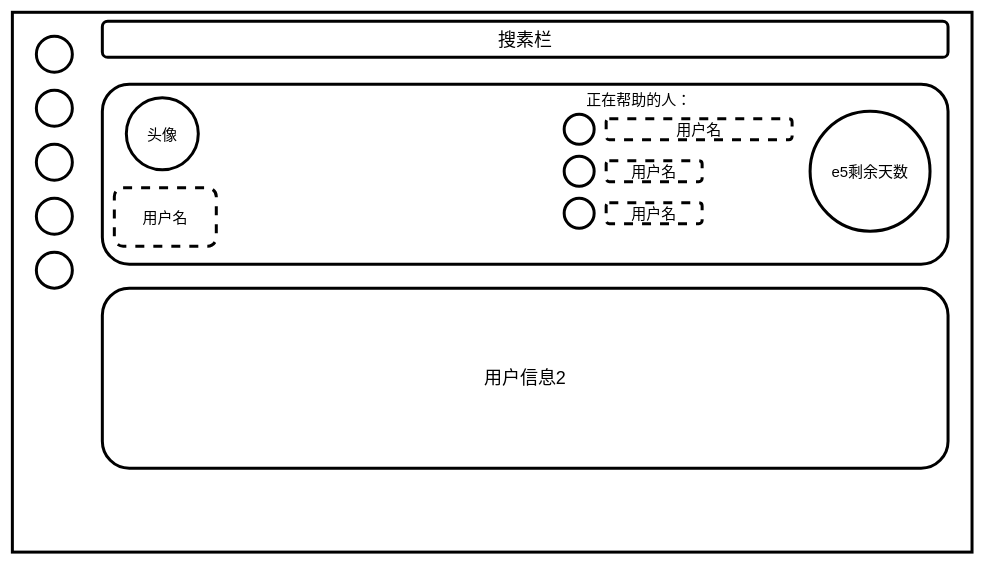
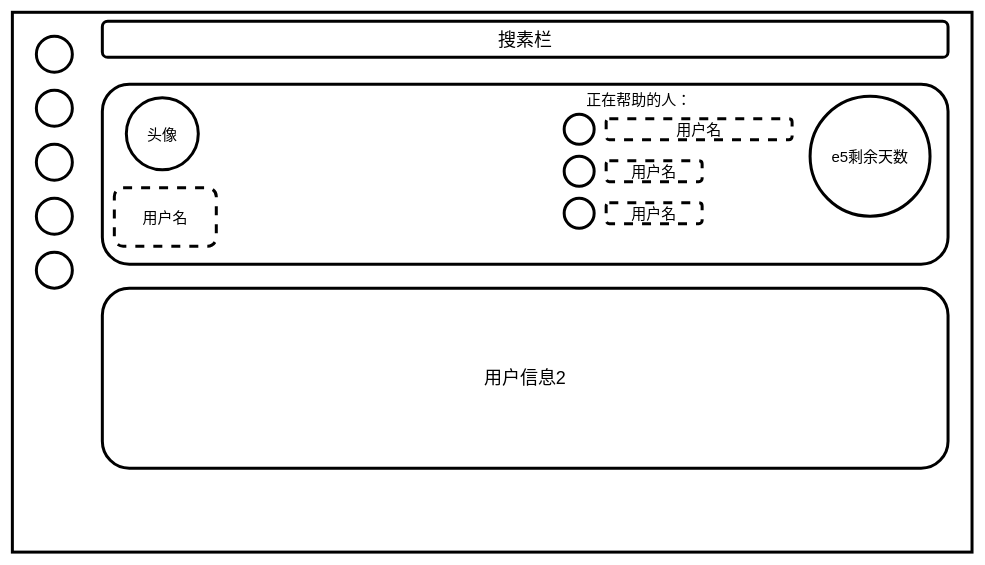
(870, 171) -> (870, 156)
